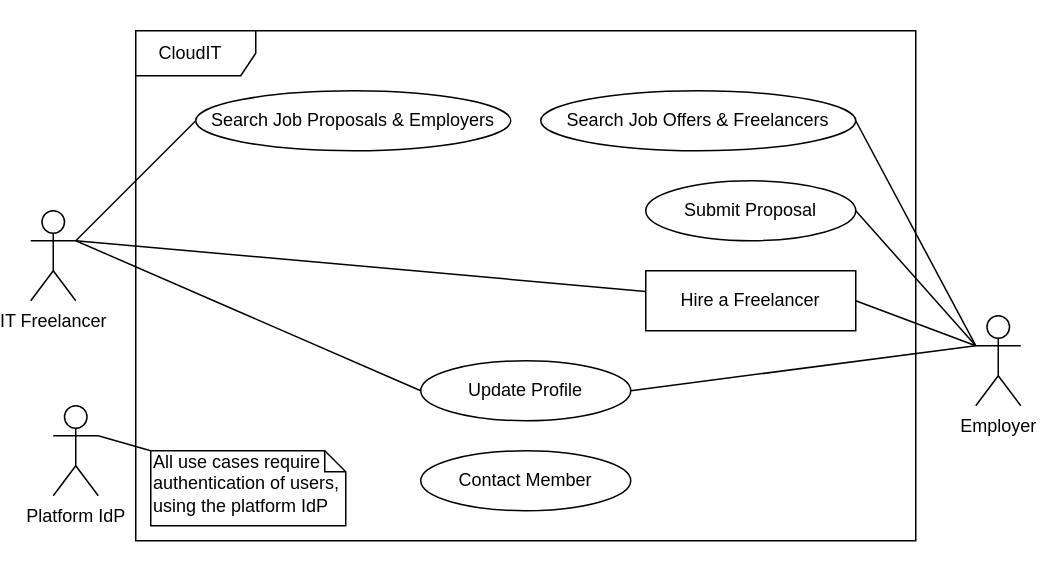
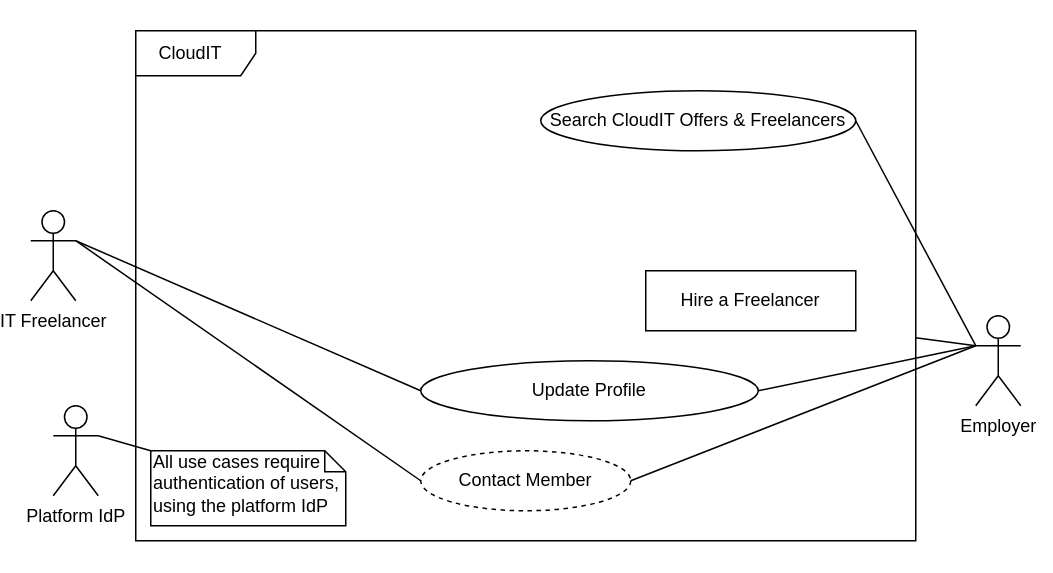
(353, 121) -> none
(698, 121) -> (698, 121)
(137, 180) -> none
(751, 211) -> none
(364, 266) -> (252, 363)
(912, 274) -> none
(913, 322) -> (942, 341)
(526, 391) -> (590, 391)
none -> (802, 414)
(526, 481) -> (526, 481)
